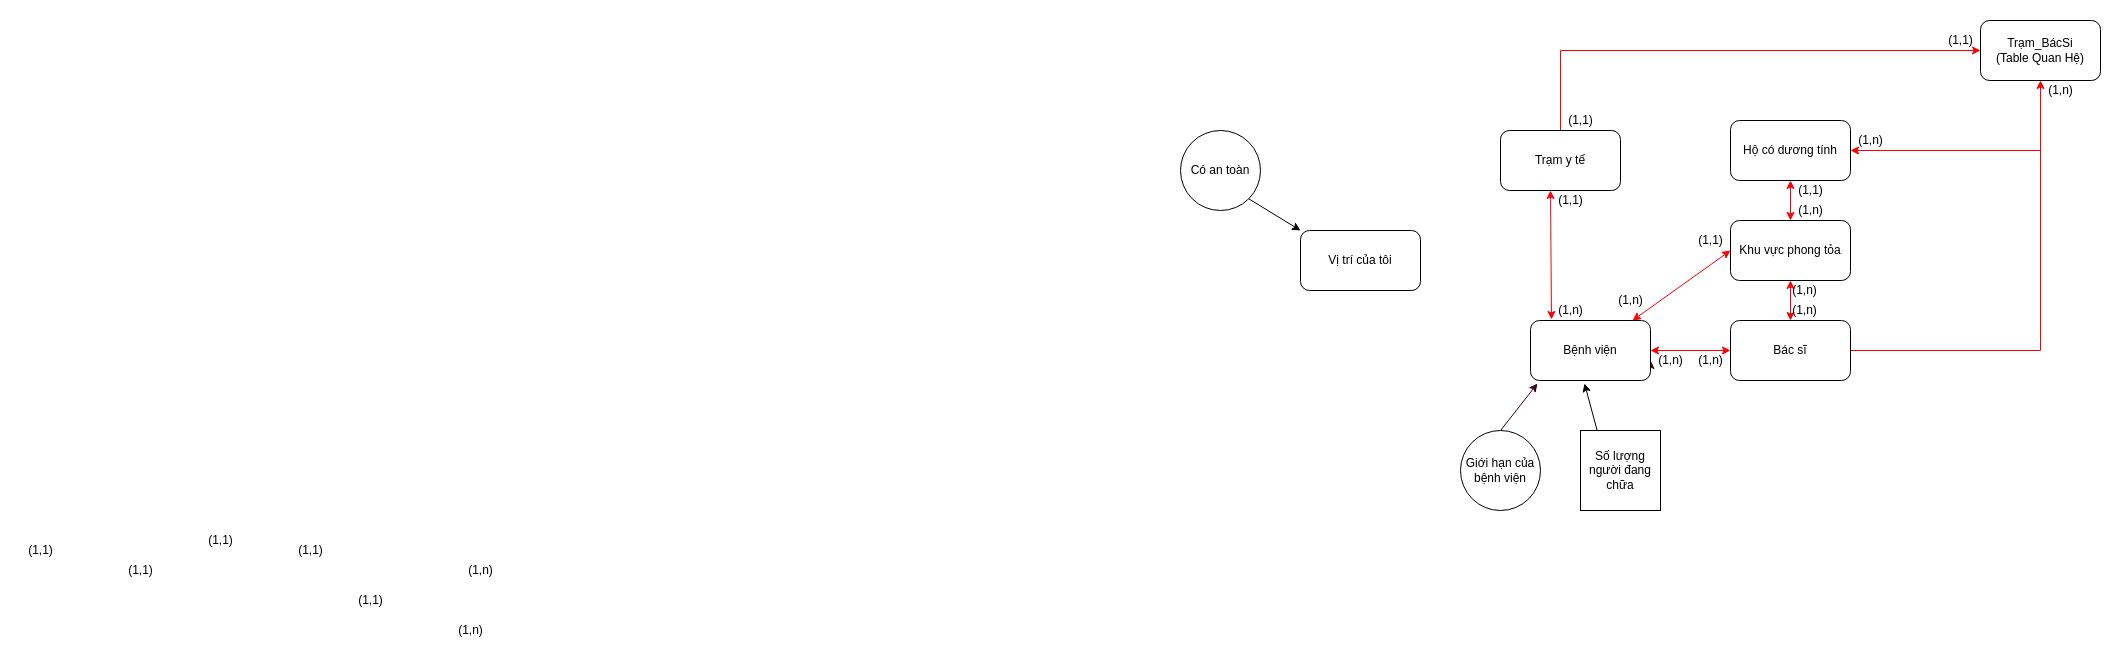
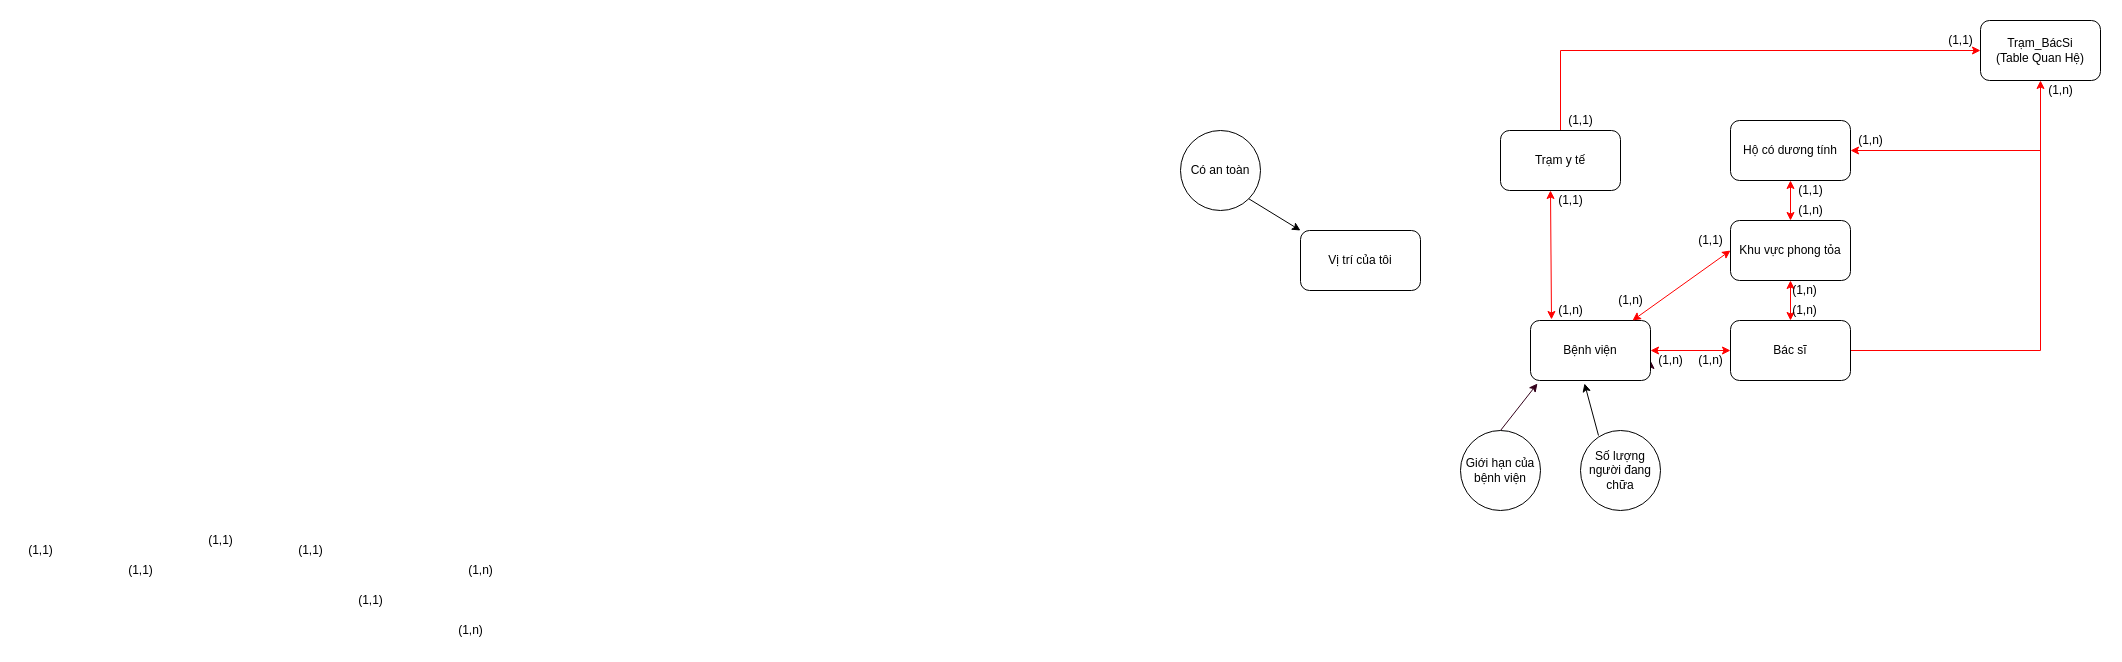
(1621, 471) -> (1621, 471)
